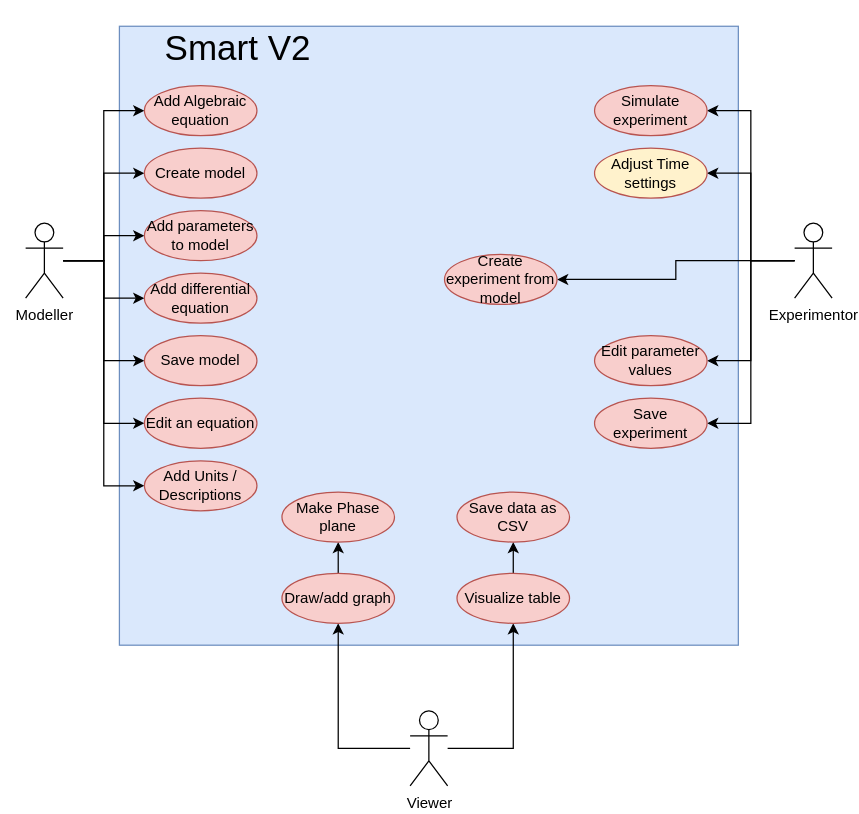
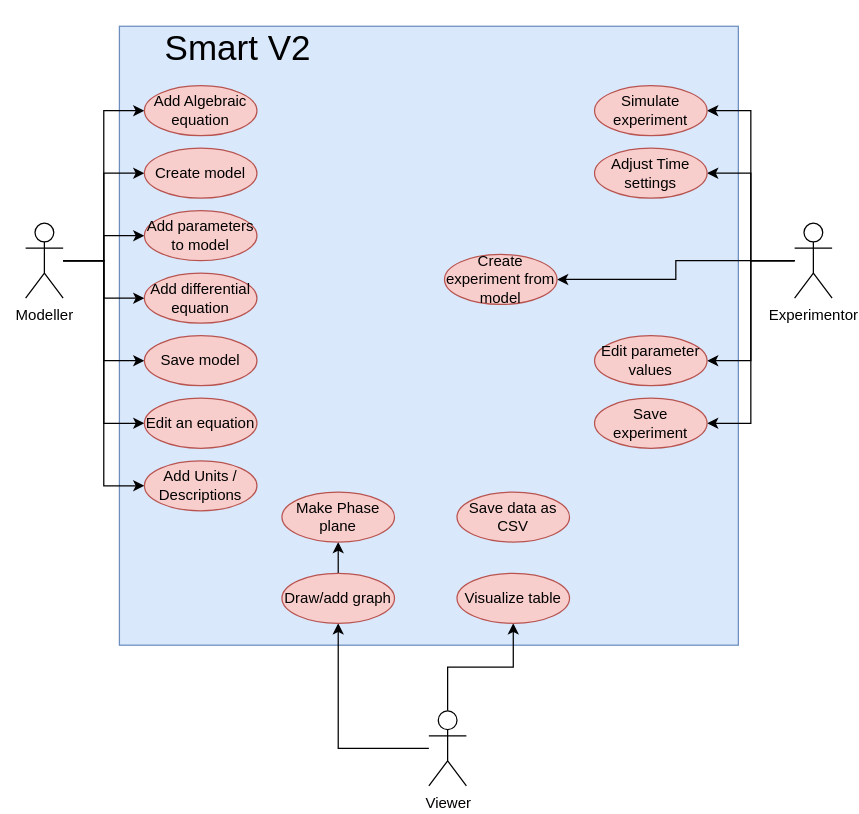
(651, 173) -> (651, 173)
(513, 553) -> none
(429, 748) -> (448, 748)
